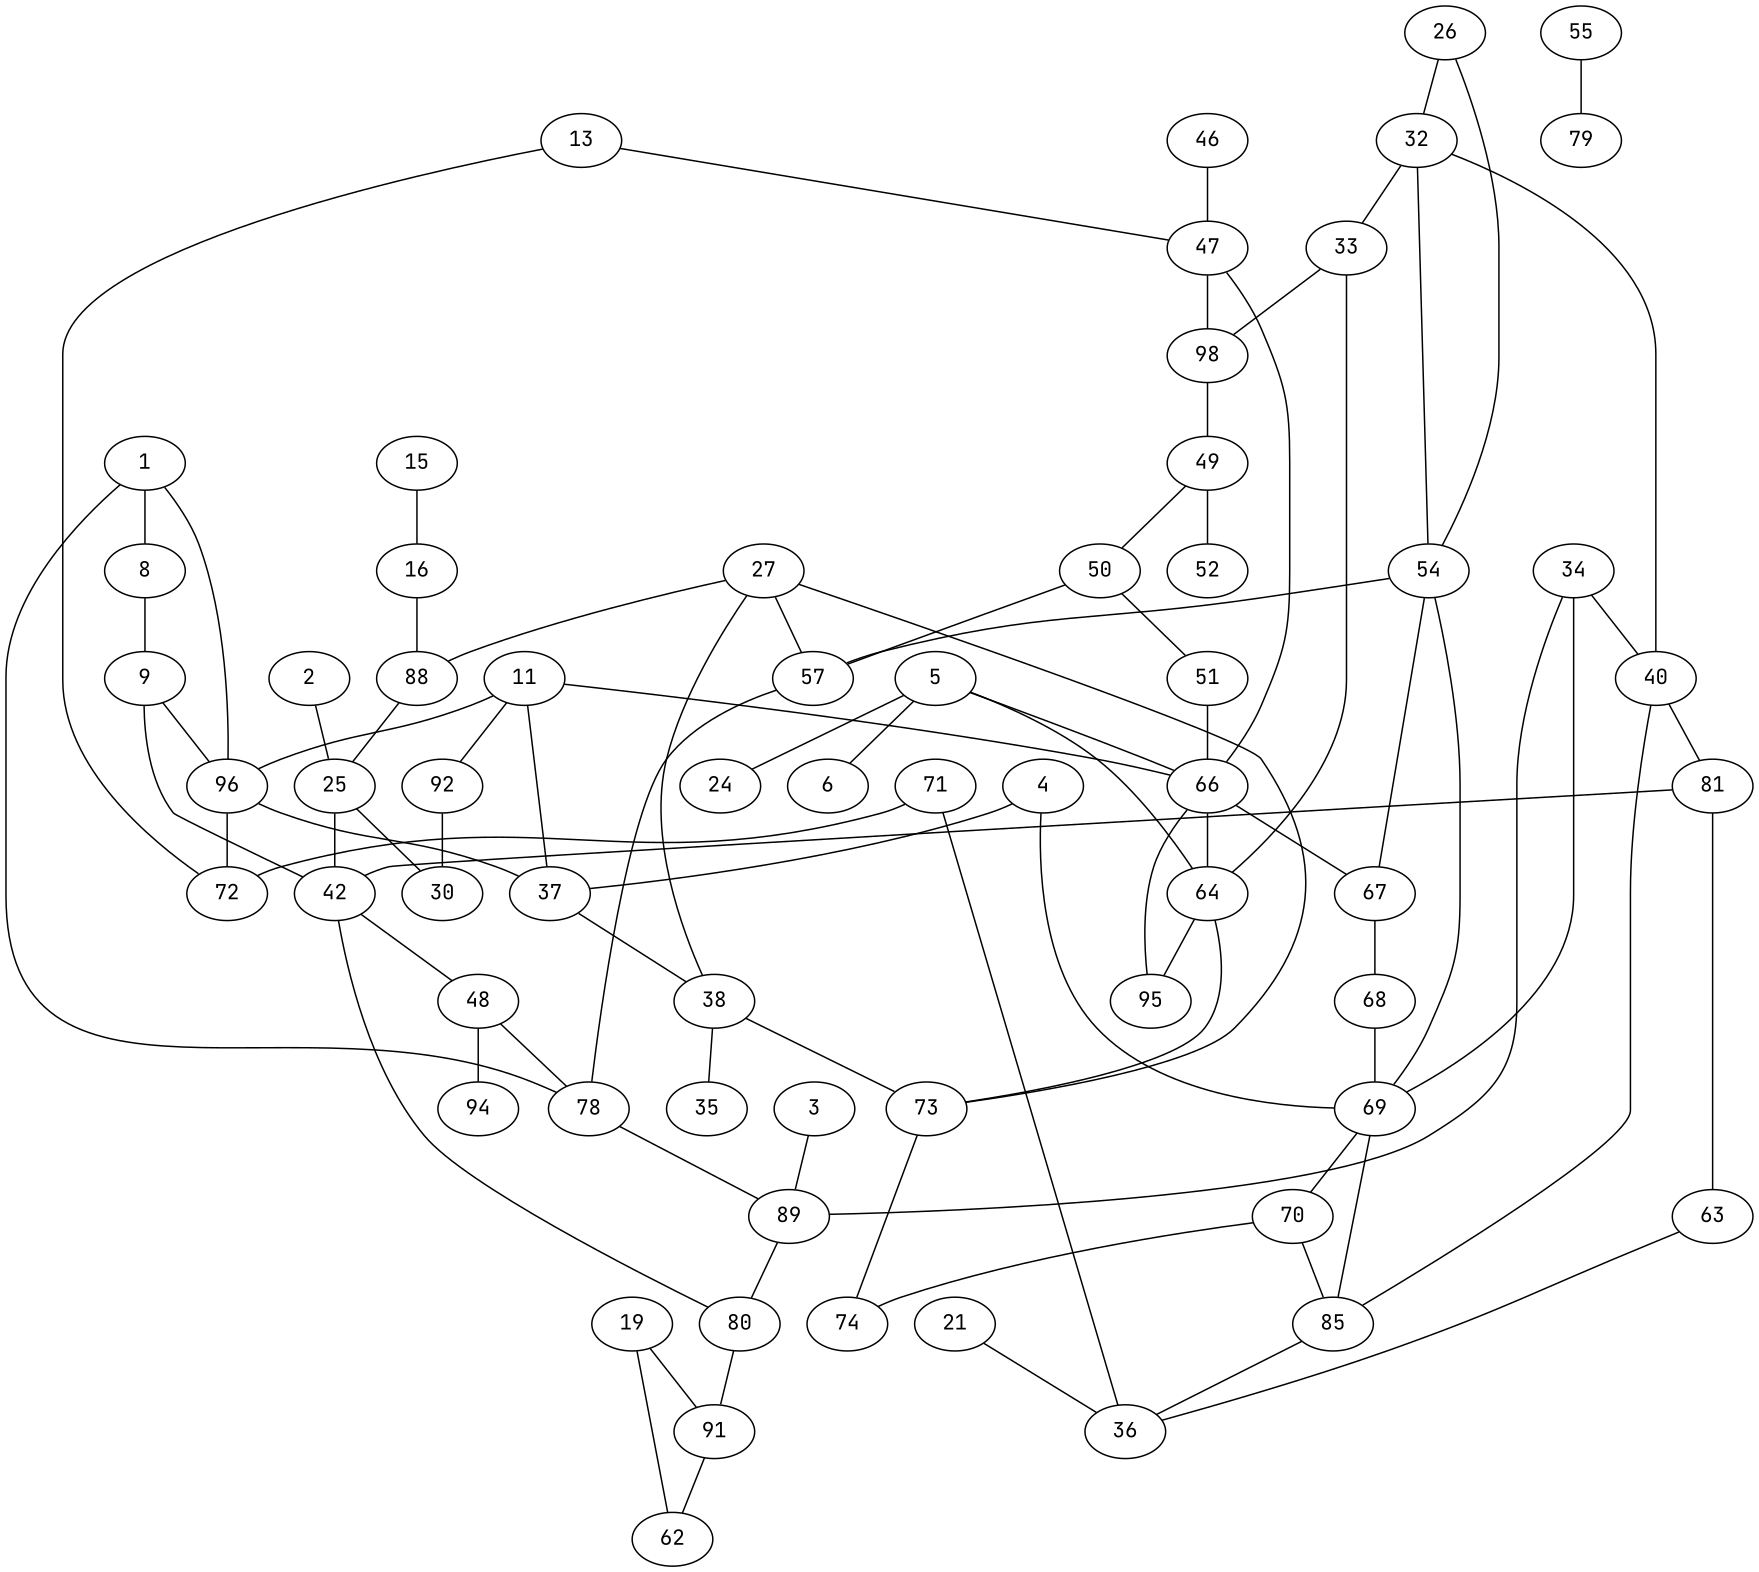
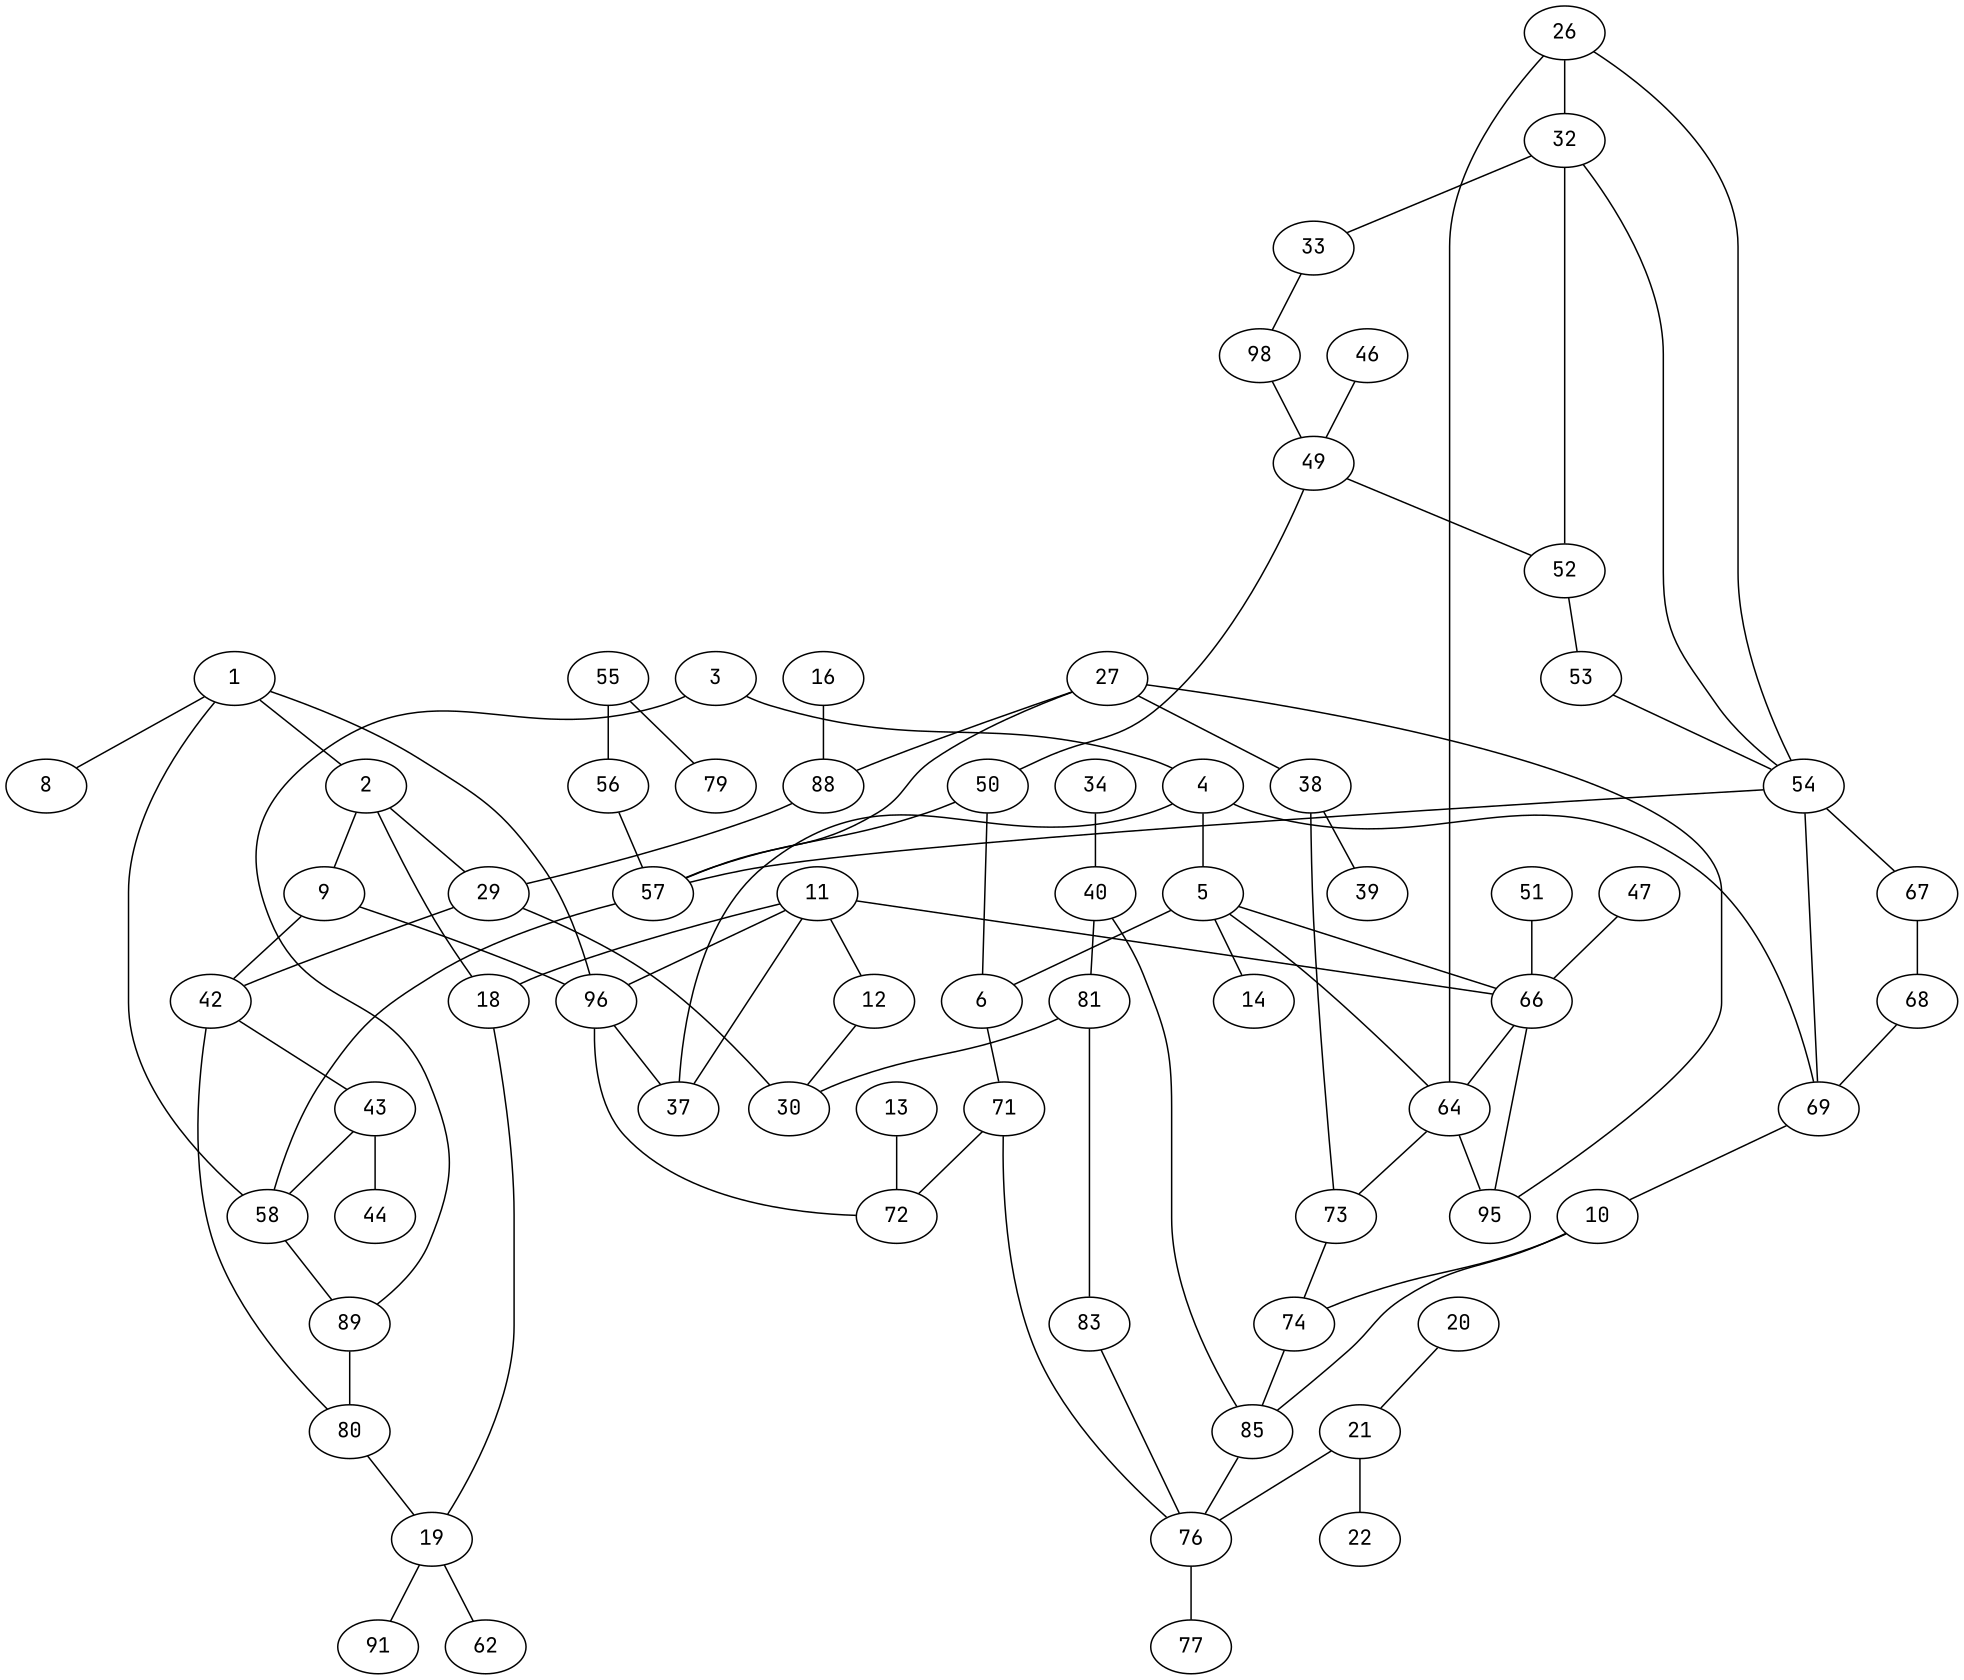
(894, 194) -> none
(1208, 194) -> (1340, 410)
(1208, 302) -> none
(1655, 352) -> (1565, 355)
(417, 463) -> none
(1346, 608) -> (1450, 556)
(145, 625) -> (345, 840)
(1154, 625) -> (985, 894)
none -> (1581, 678)
none -> (927, 731)
none -> (301, 732)
(335, 786) -> (489, 894)
(442, 786) -> (874, 1001)
none -> (608, 786)
(720, 786) -> (1254, 1001)
(1283, 796) -> (1645, 808)
(1018, 828) -> (939, 1055)
(1288, 838) -> none
none -> (1203, 840)
(1574, 881) -> none
(632, 948) -> none
(478, 1001) -> (375, 1109)
none -> (489, 1001)
none -> (993, 1055)
(478, 1109) -> (375, 1216)
(589, 1109) -> (268, 1216)
(707, 1109) -> (1367, 894)
(1417, 1141) -> none
(1293, 1216) -> (1598, 1216)
(1354, 1216) -> (1273, 1378)
(1713, 1216) -> (1089, 1324)
none -> (1459, 1324)
(727, 1378) -> (391, 1485)
(1125, 1432) -> (1191, 1539)
(693, 1486) -> none
none -> (1360, 1539)
none -> (1191, 1647)
